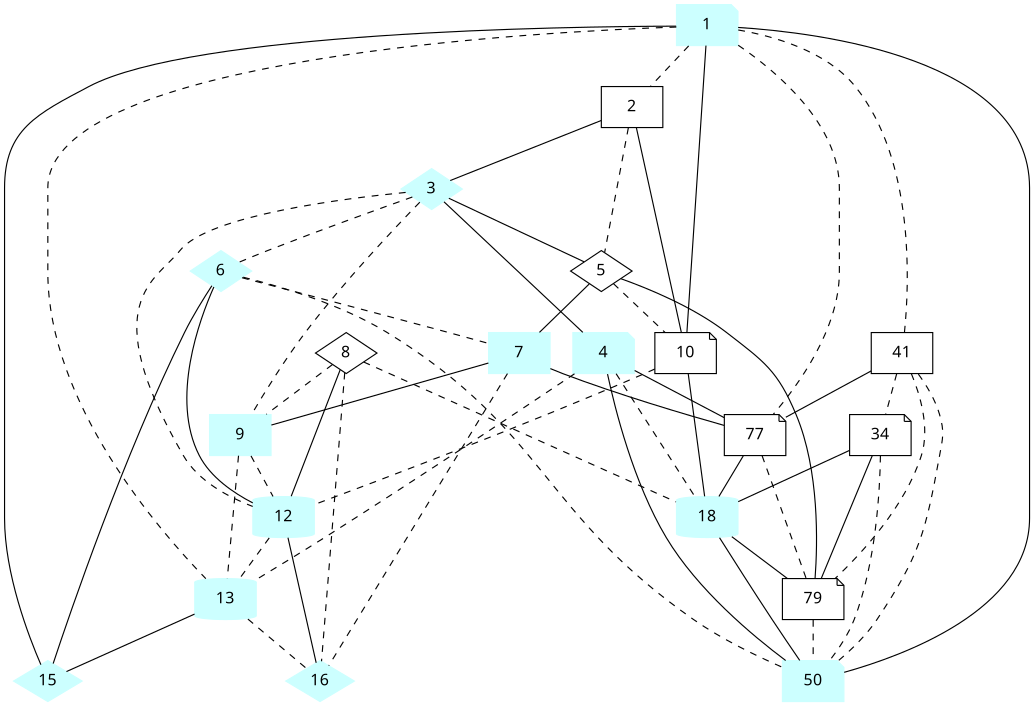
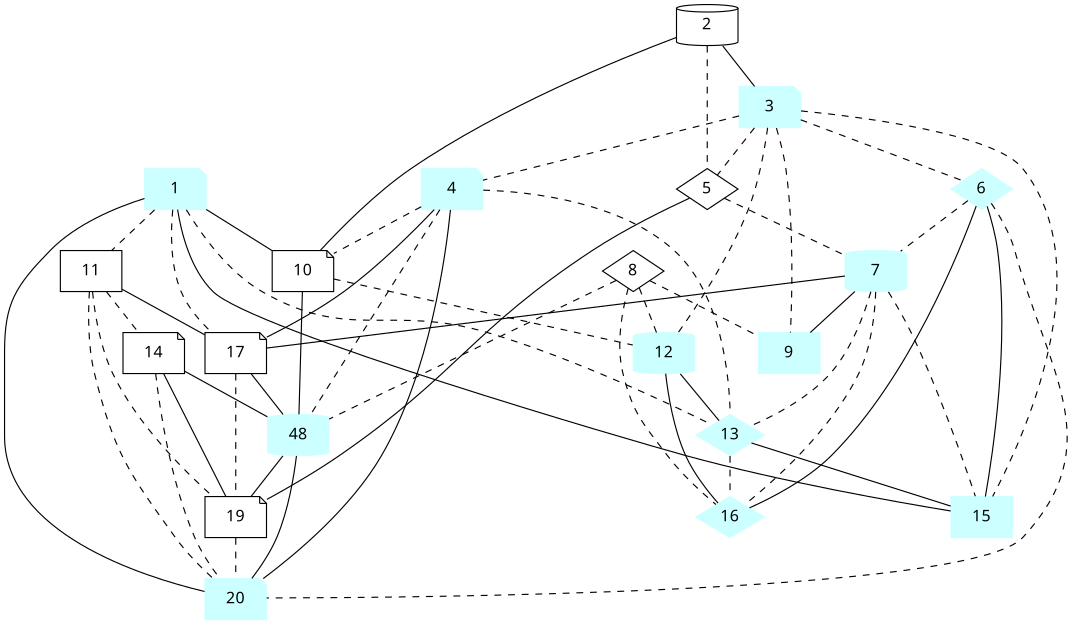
(670, 66) -> none
(632, 107) -> (707, 25)
(432, 189) -> (770, 107)
none -> (1048, 219)
(516, 230) -> (736, 152)
(513, 267) -> (611, 148)
(567, 306) -> (782, 225)
(639, 308) -> (378, 230)
(519, 353) -> (876, 271)
(902, 353) -> (91, 271)
none -> (937, 392)
(187, 406) -> (891, 380)
(316, 433) -> (648, 310)
(755, 435) -> (236, 353)
(880, 435) -> (154, 353)
(262, 476) -> none
(233, 517) -> (829, 375)
(707, 517) -> (298, 435)
(254, 558) -> (700, 397)
(226, 599) -> (730, 435)
(813, 599) -> (236, 517)
(48, 681) -> (982, 517)
(813, 681) -> (236, 599)
